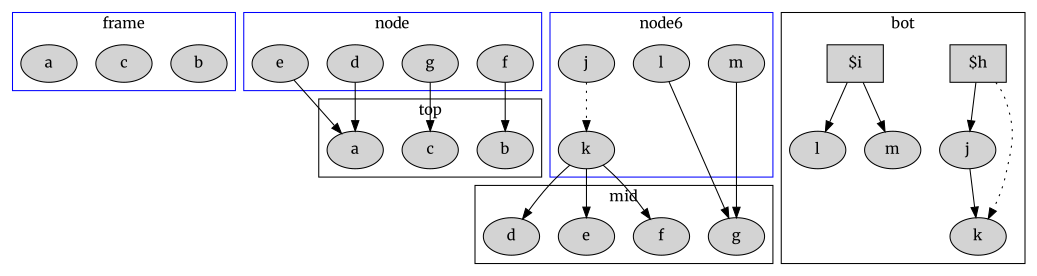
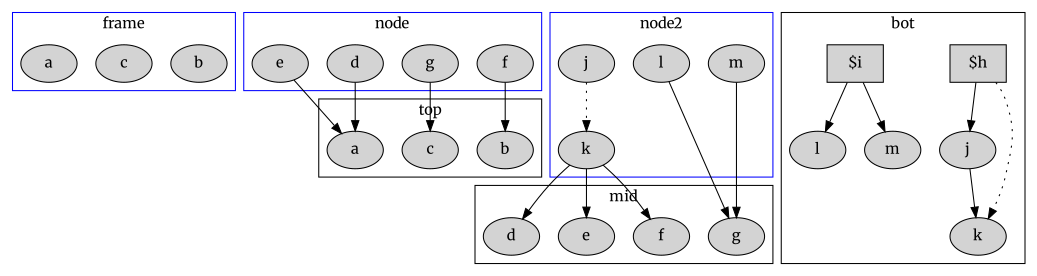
(661, 24) -> (661, 24)
